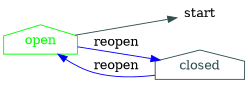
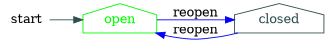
(121, 27) -> (62, 20)
